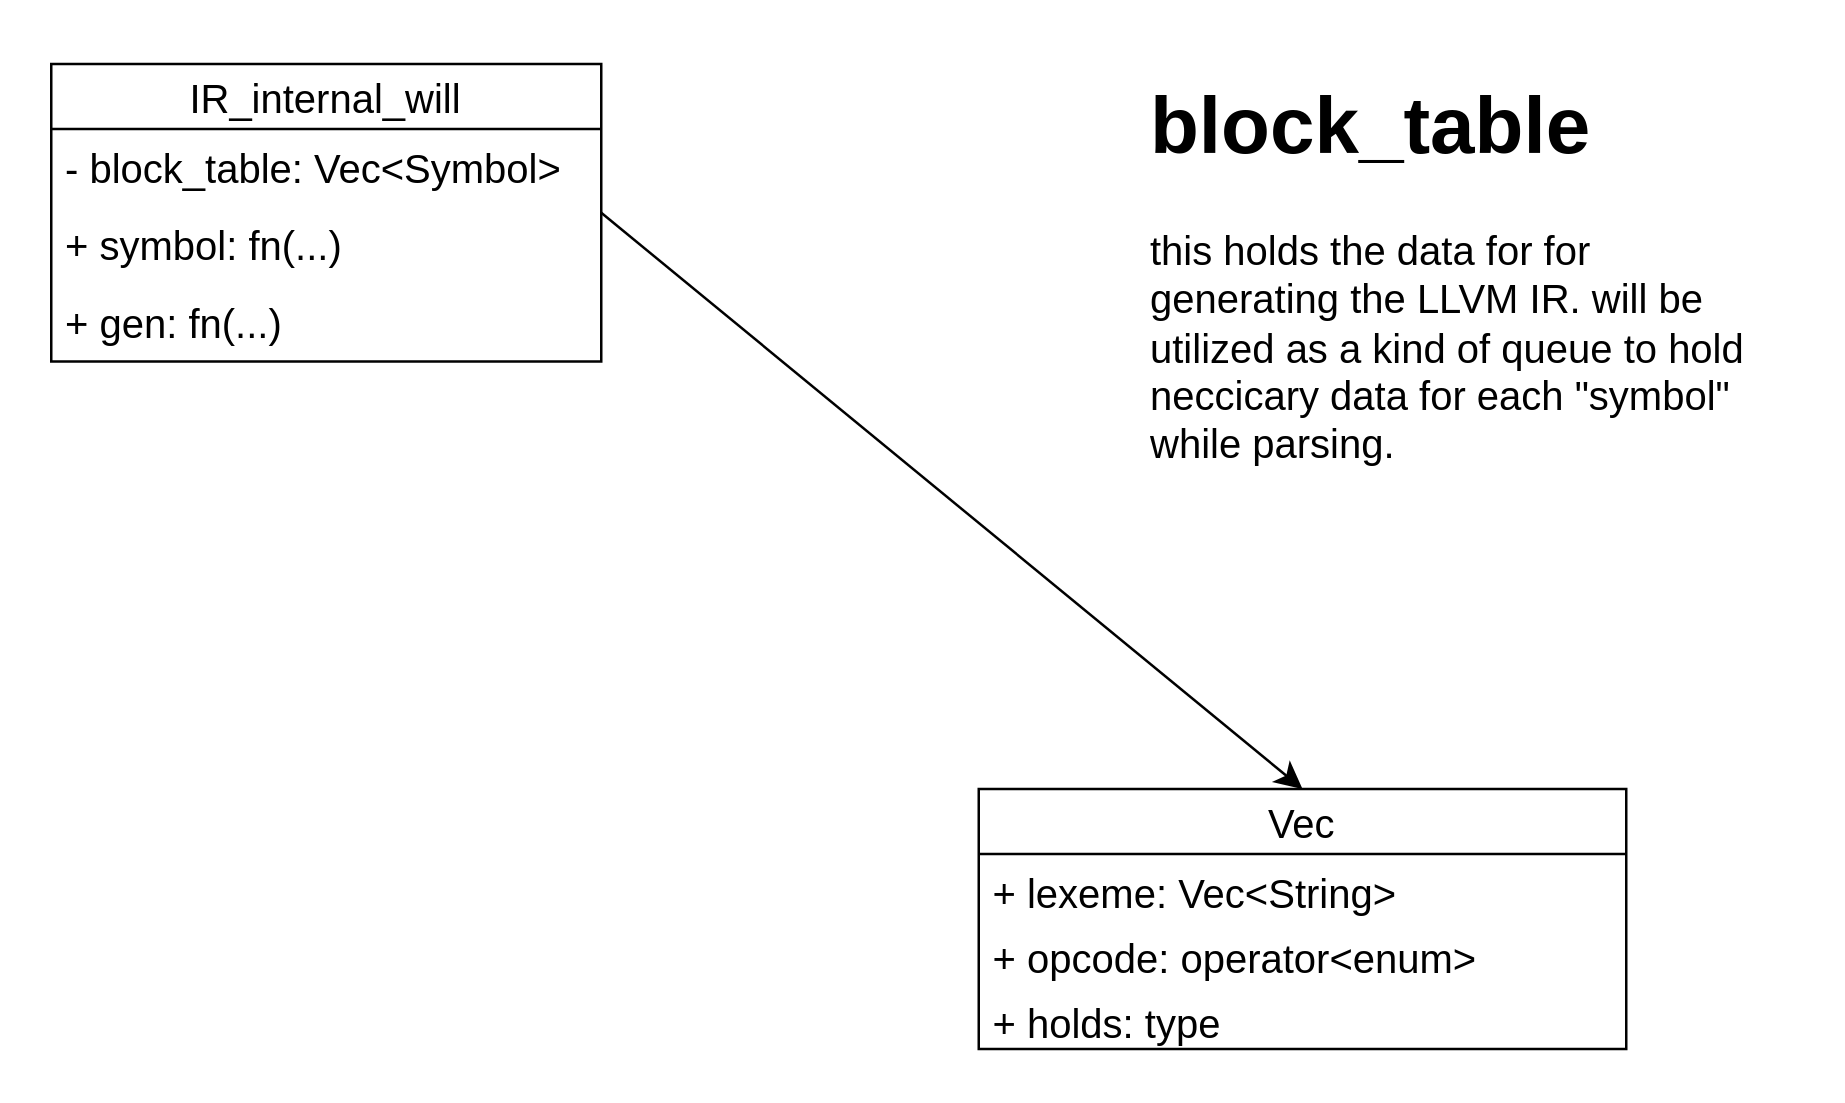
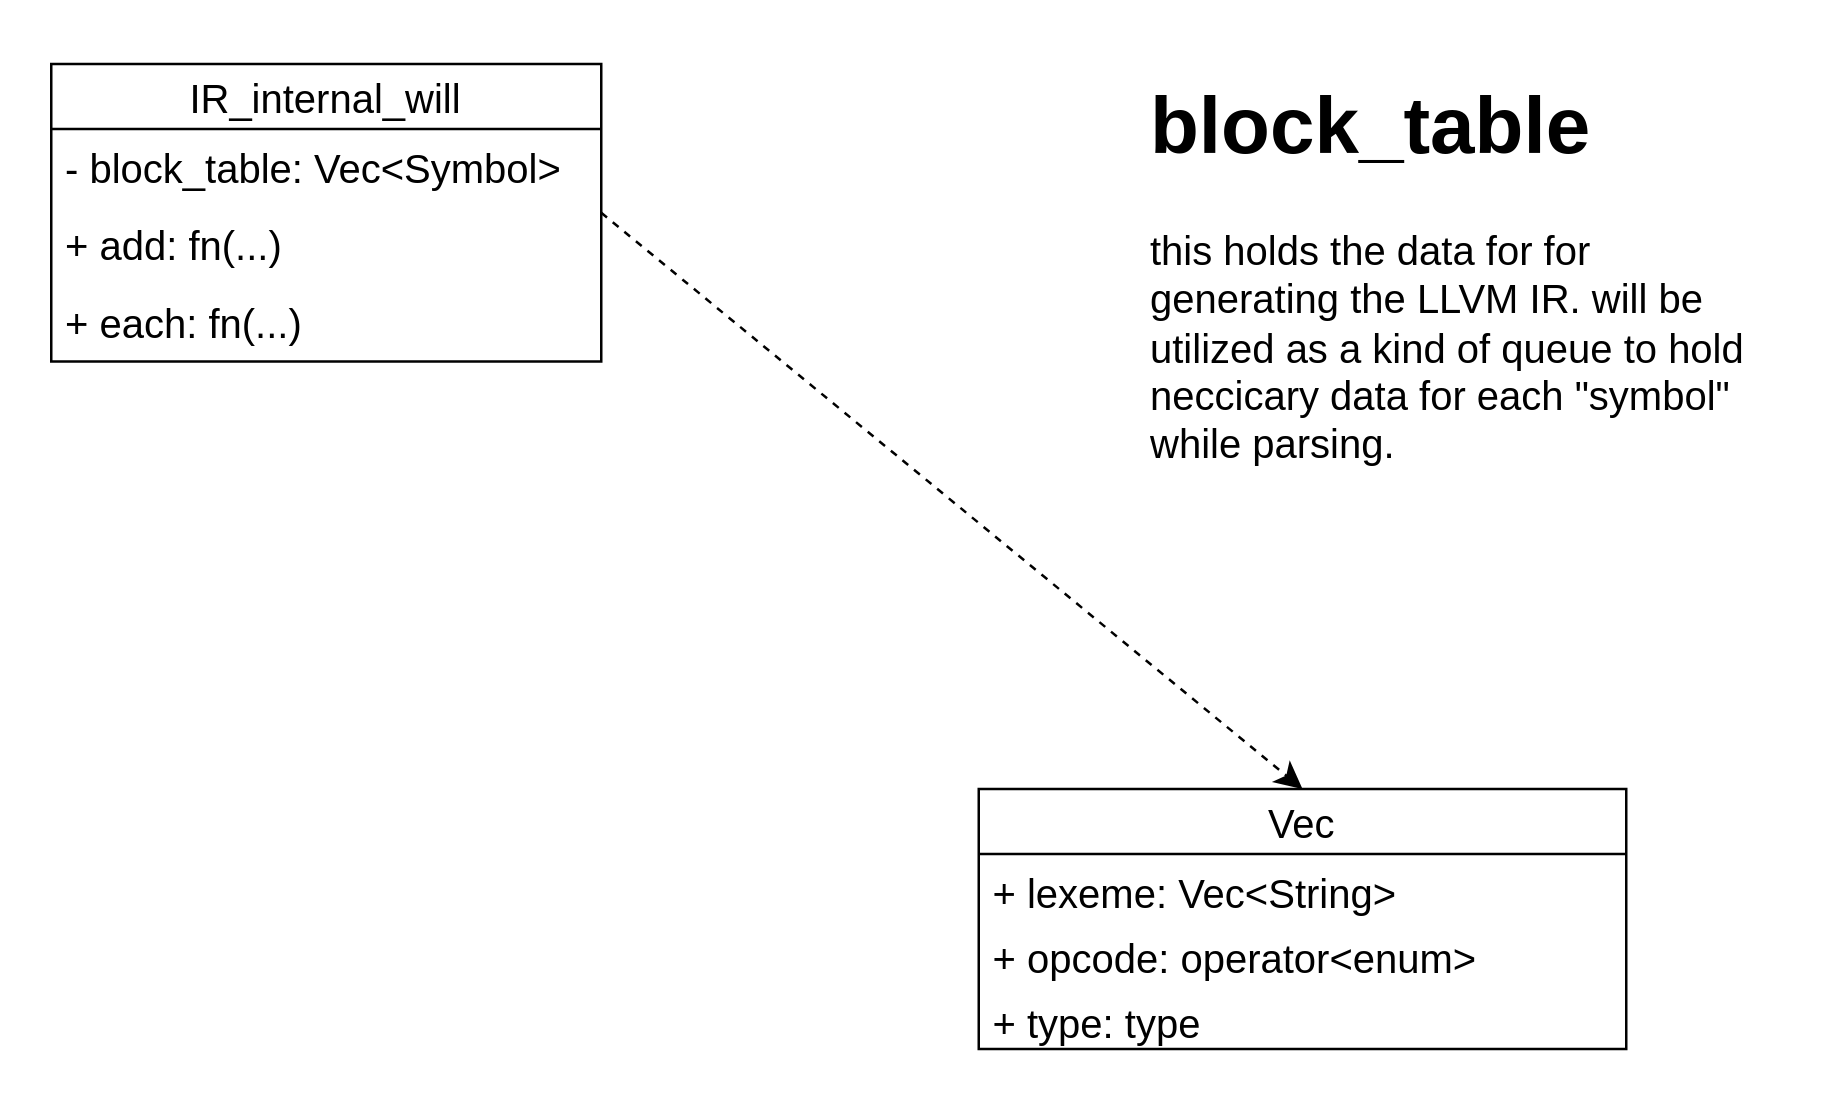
(219, 247) -> (191, 247)
(191, 324) -> (202, 324)
(946, 496) -> (946, 496)
(1117, 1024) -> (1111, 1024)
